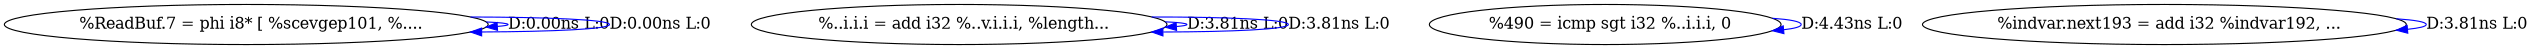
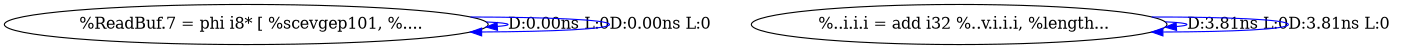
(1605, 25) -> none
(2164, 25) -> none
